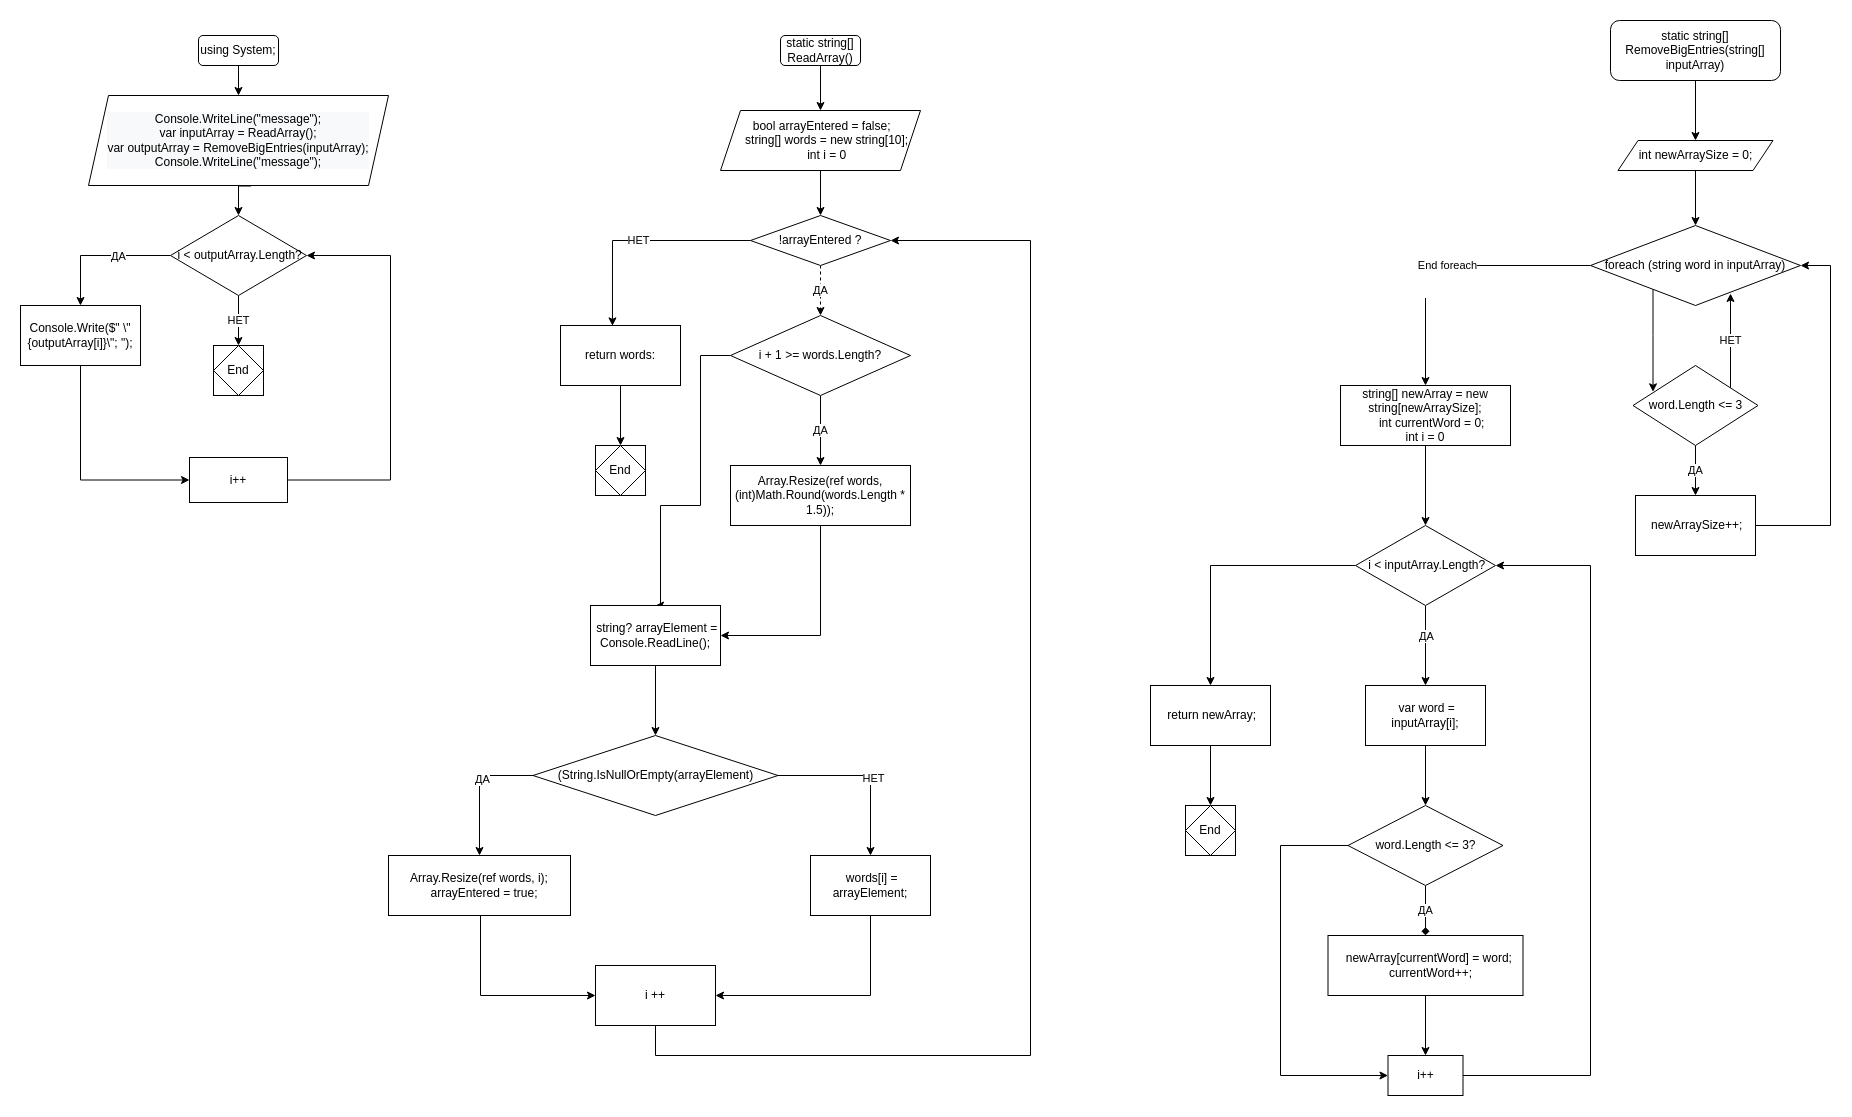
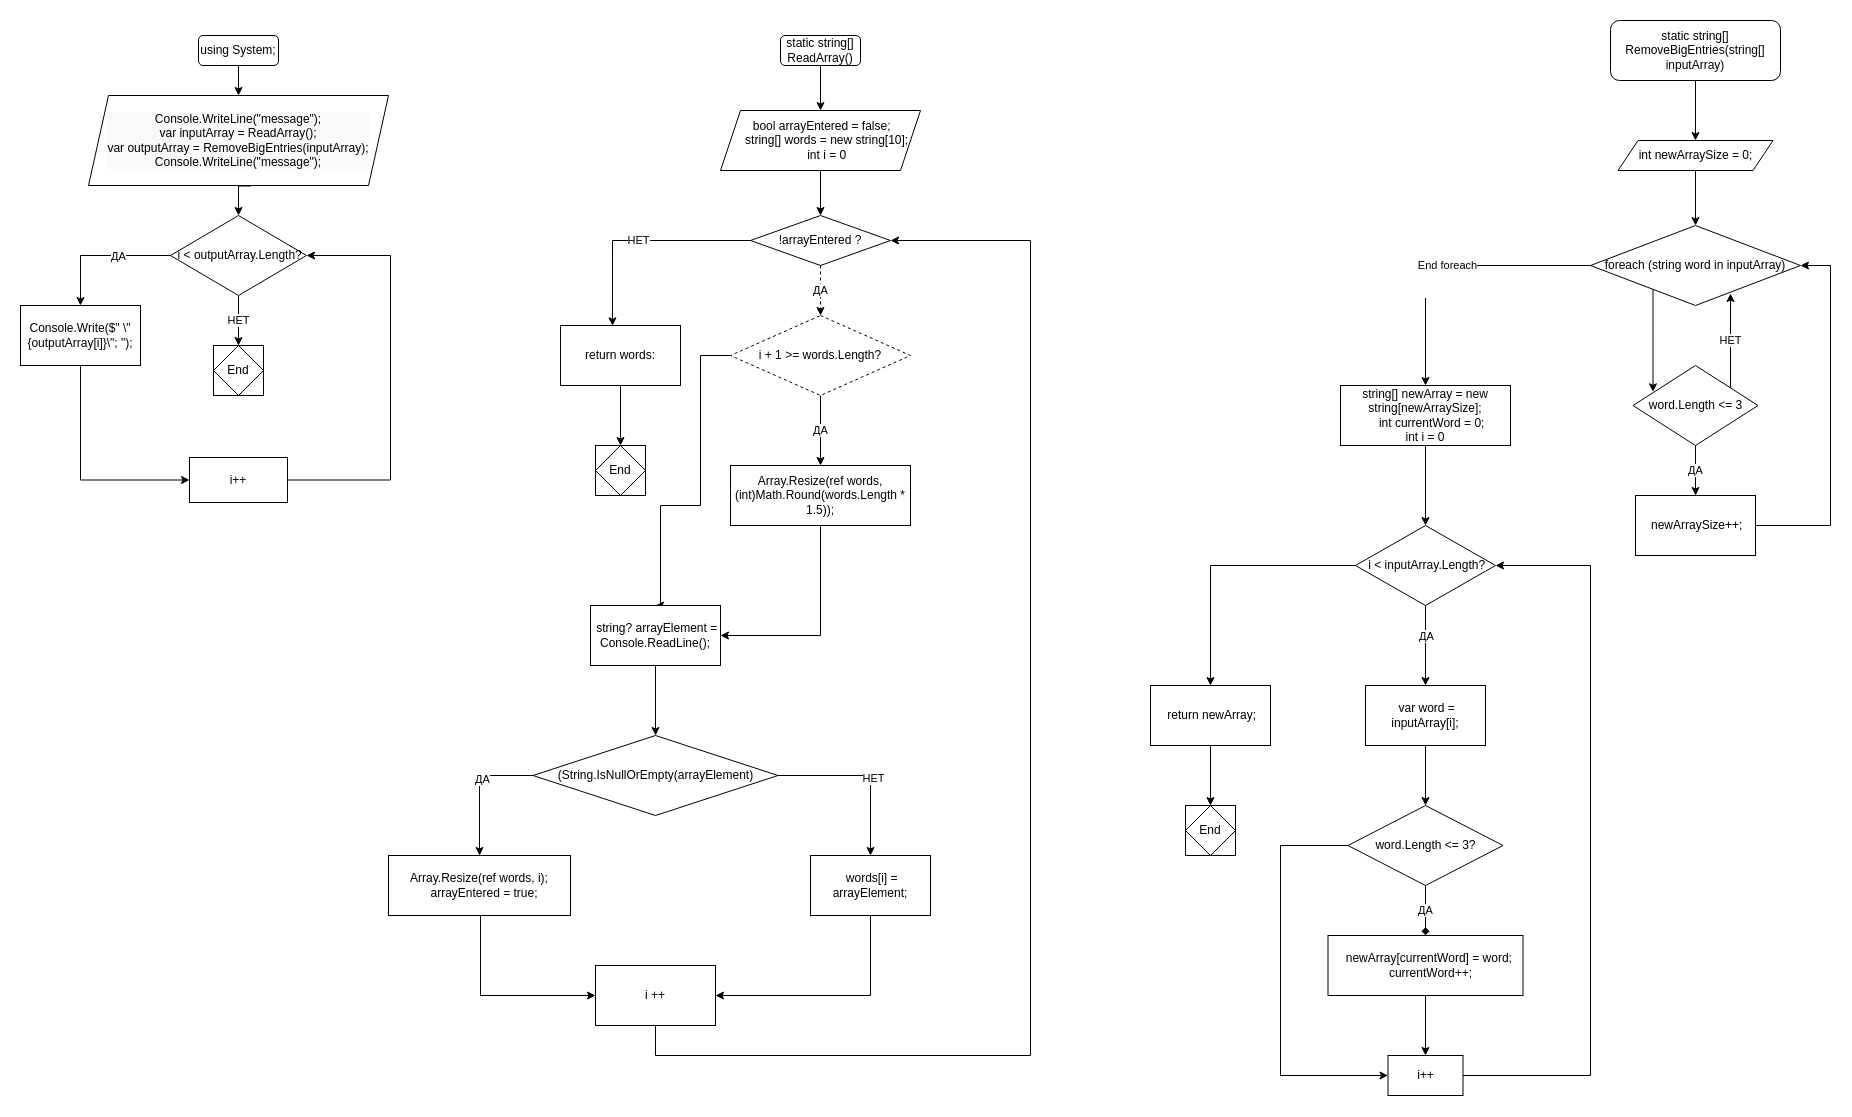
(821, 356) -> (821, 356)
